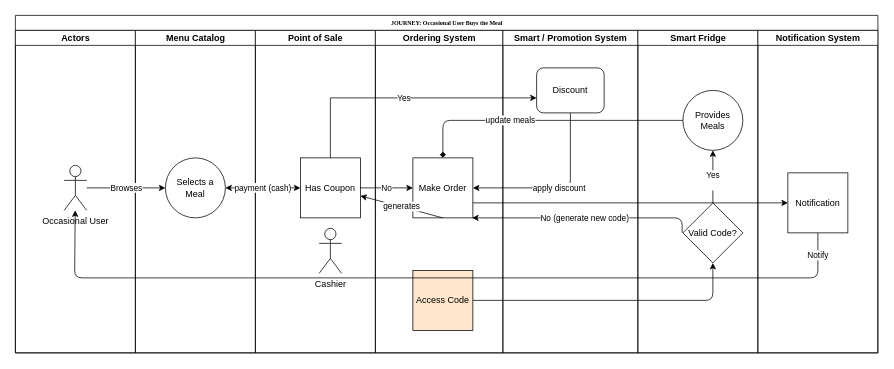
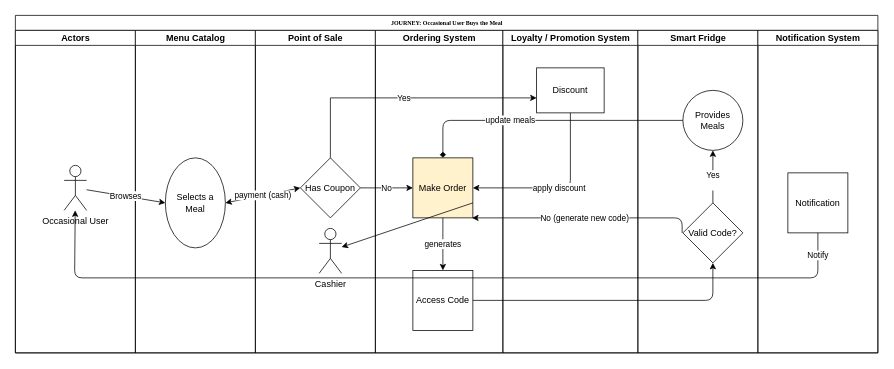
(571, 38) -> (571, 38)
(570, 90) -> (570, 90)
(195, 188) -> (195, 203)
(330, 188) -> (330, 188)
(443, 188) -> (443, 188)
(781, 203) -> (410, 224)
(403, 207) -> (443, 244)
(443, 300) -> (443, 300)
